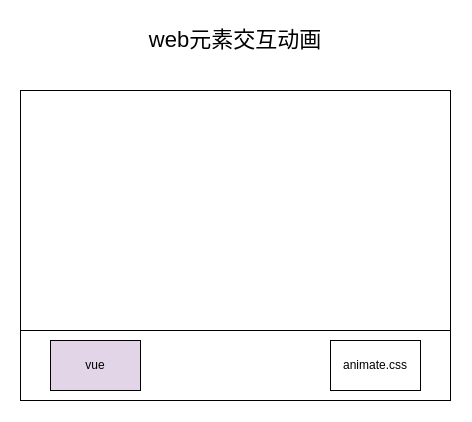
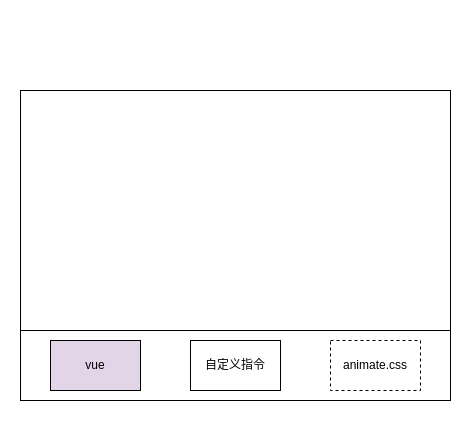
(236, 41) -> none
none -> (236, 366)
(376, 366) -> (376, 366)
